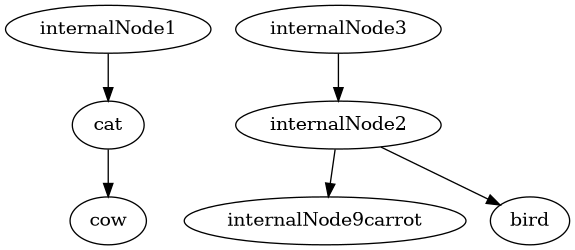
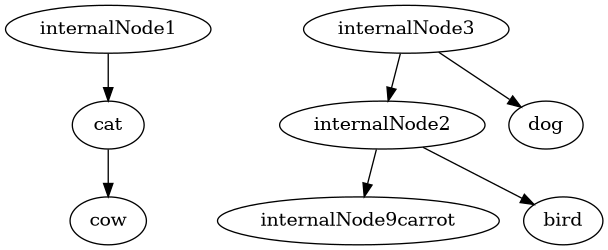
none -> (546, 125)
